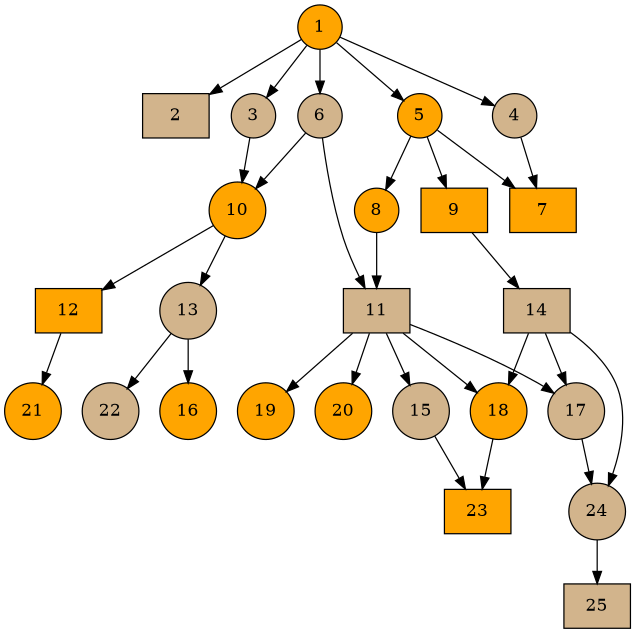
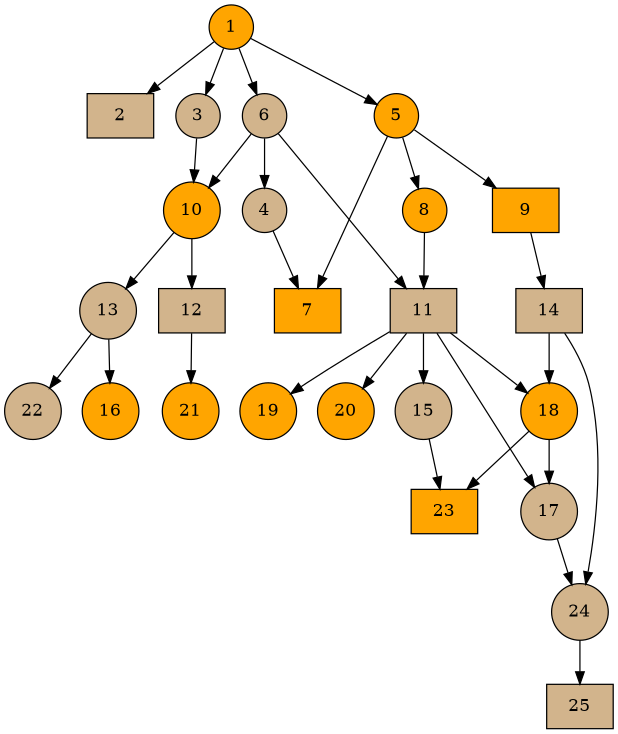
(411, 69) -> (265, 157)
(69, 311) -> (192, 311)
(553, 353) -> (549, 455)
